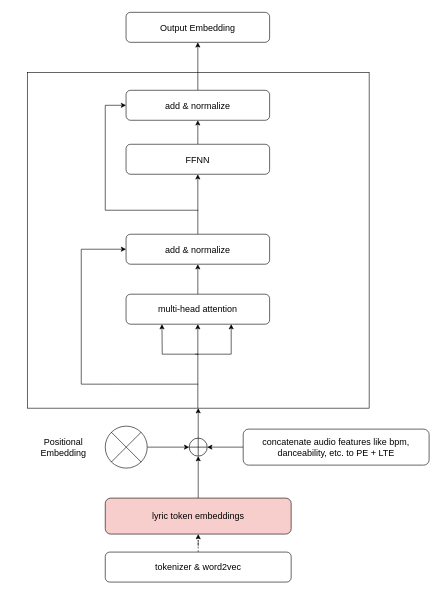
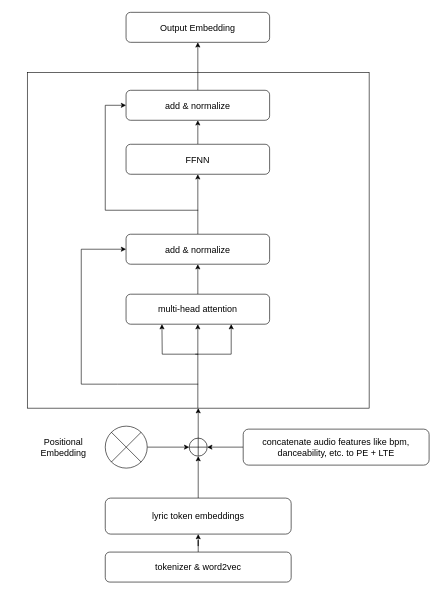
(198, 516) -> (198, 516)
(198, 541) -> (198, 541)
